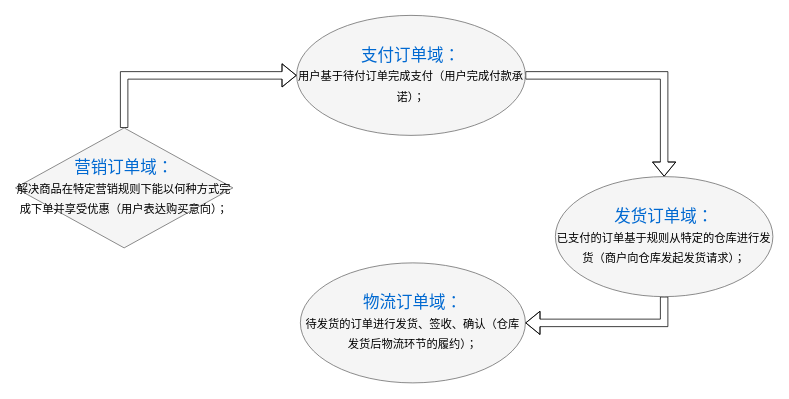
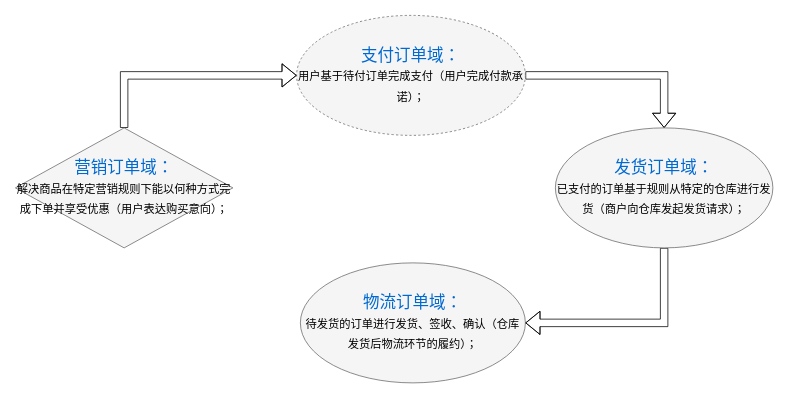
(411, 75) -> (411, 75)
(664, 237) -> (664, 188)
